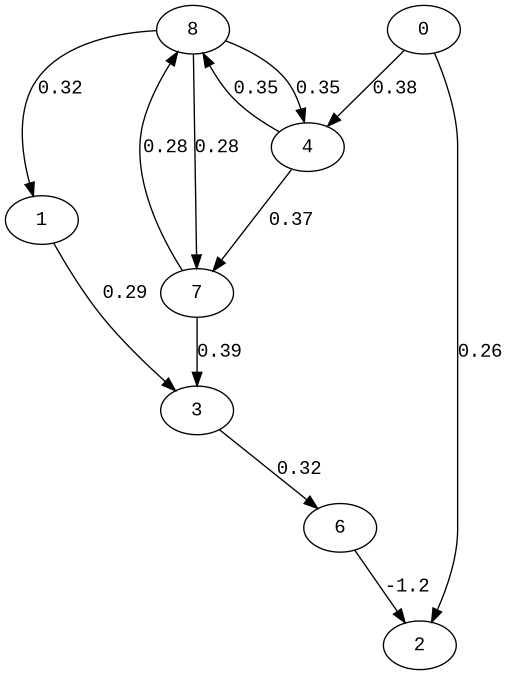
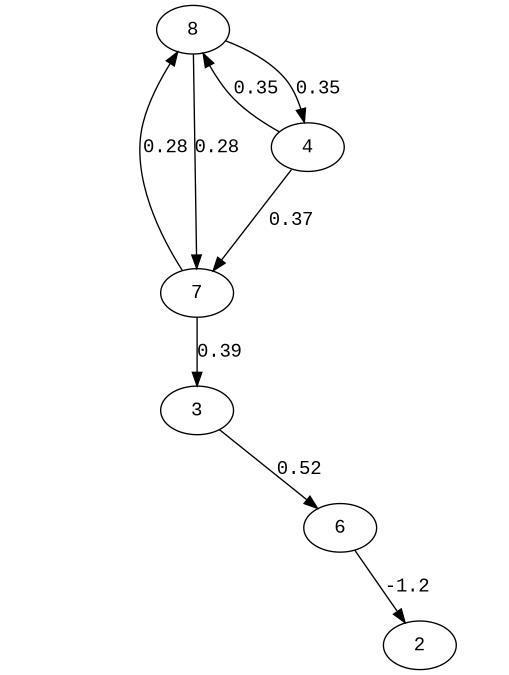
(424, 30) -> none
(42, 220) -> none
(300, 469) -> (300, 469)
